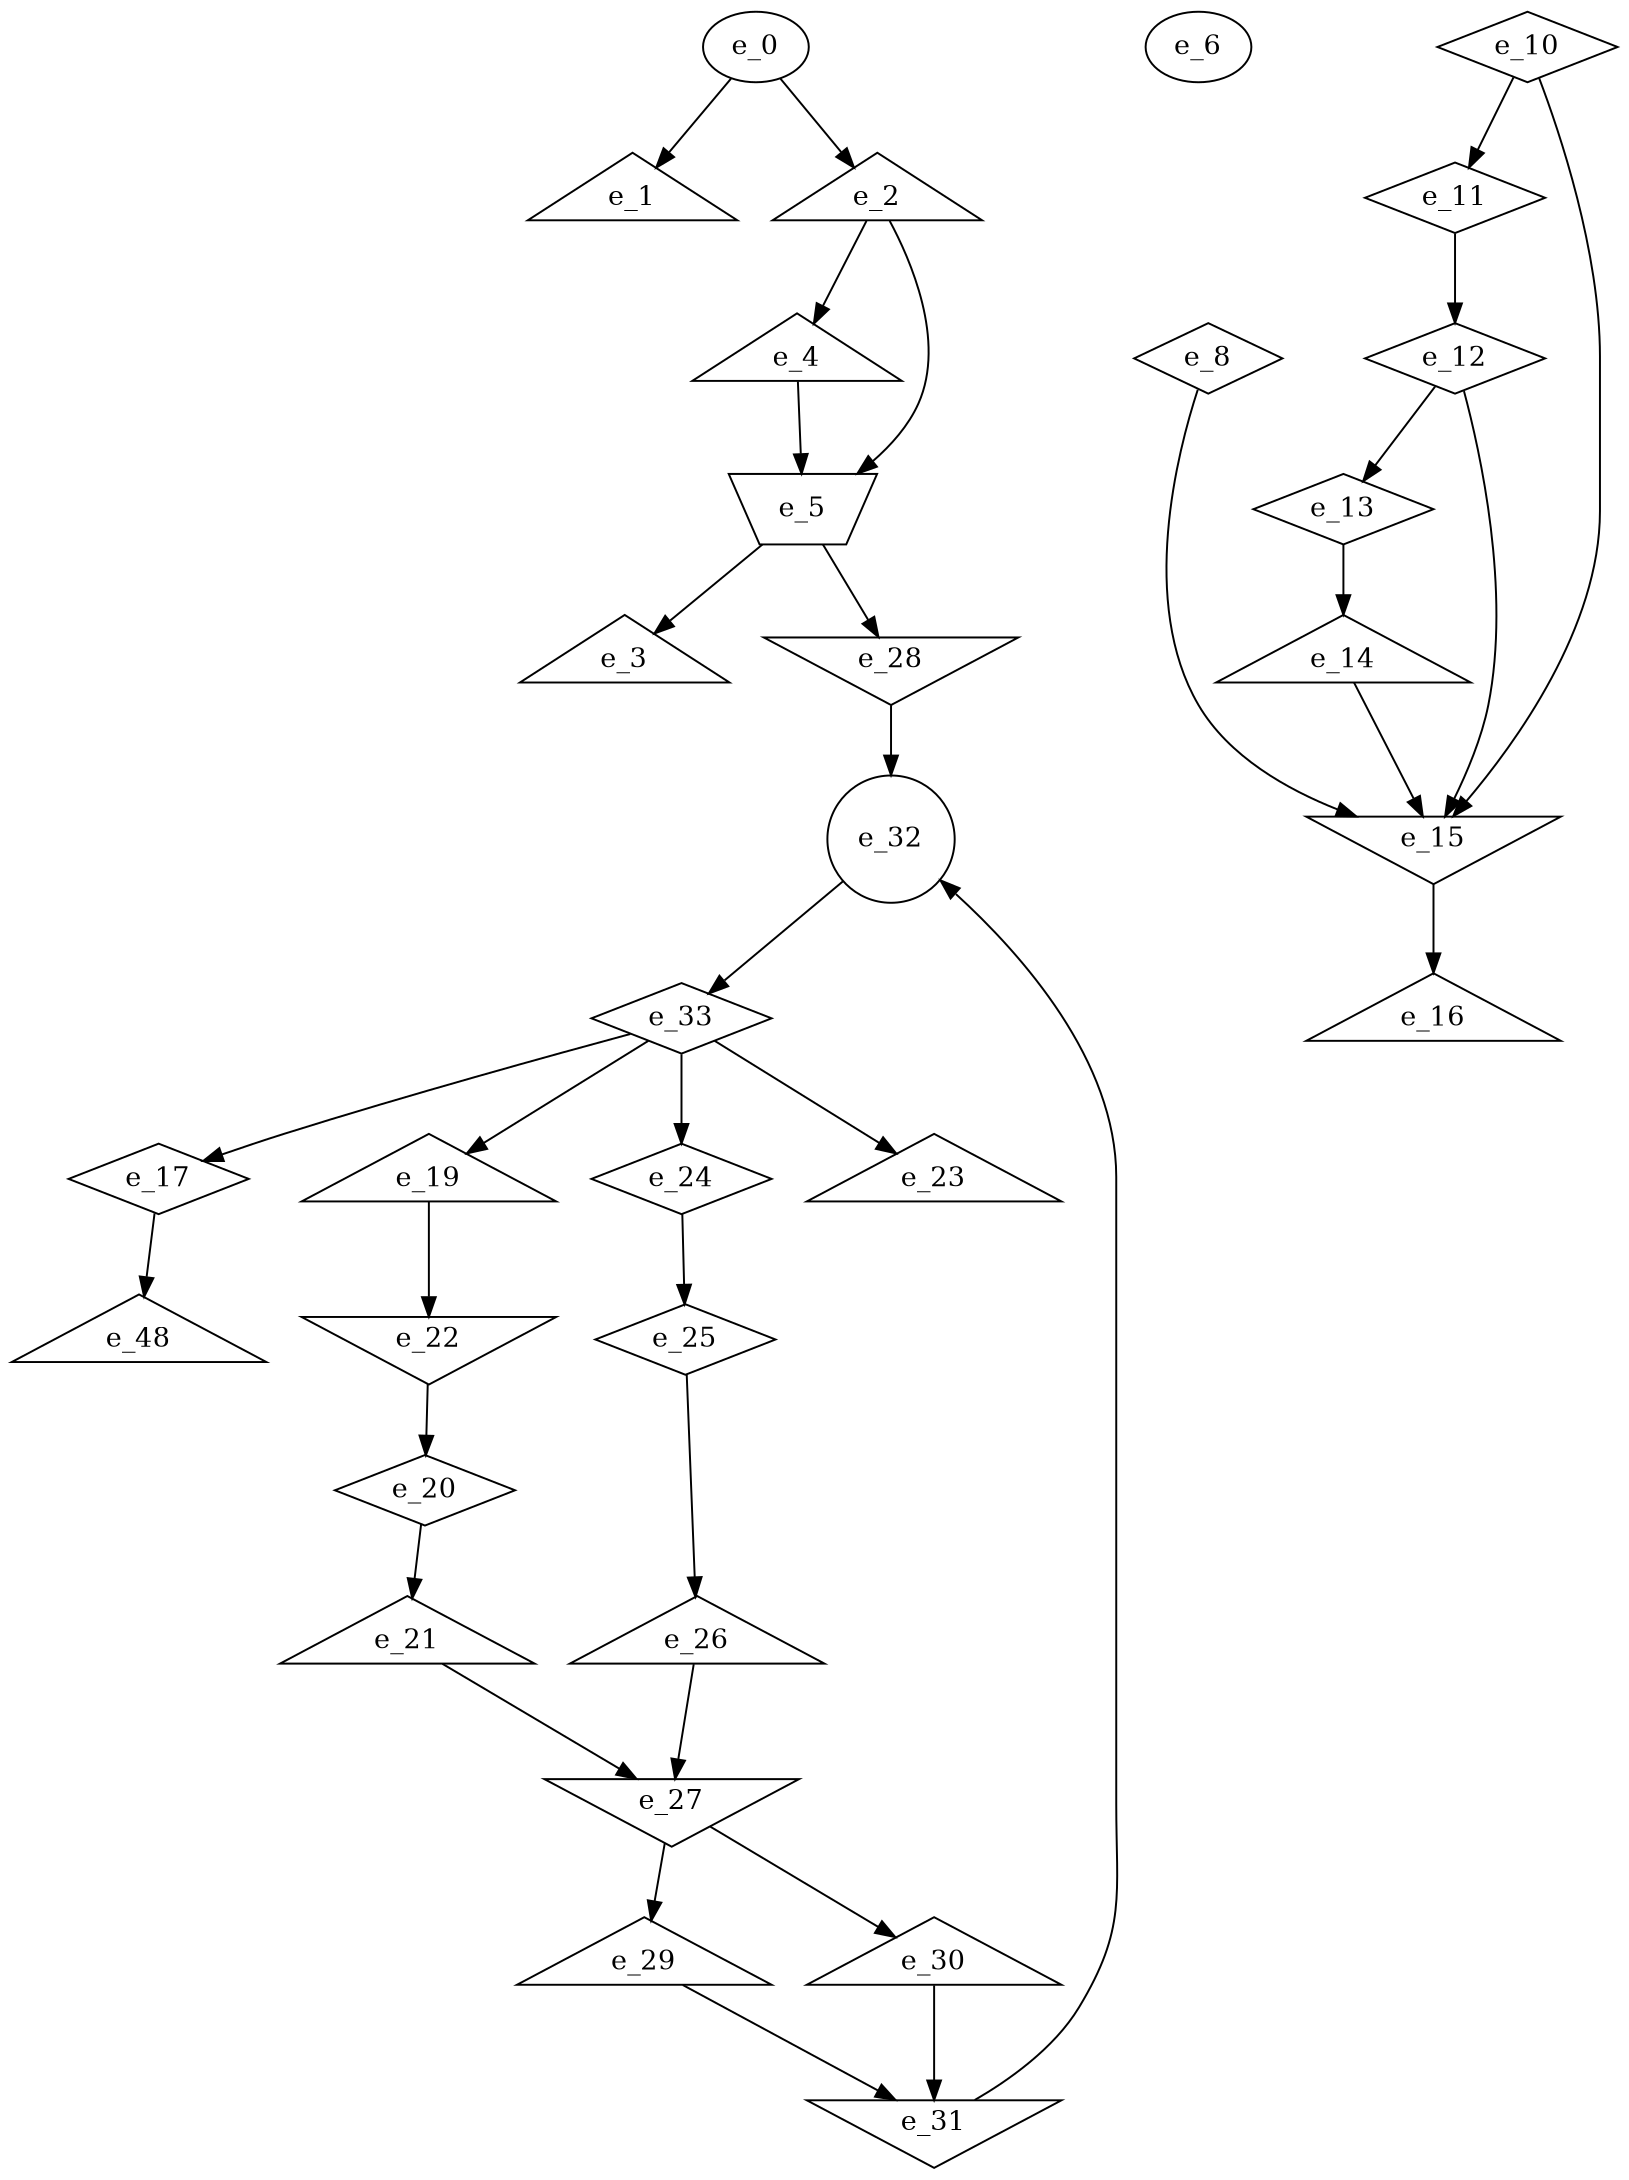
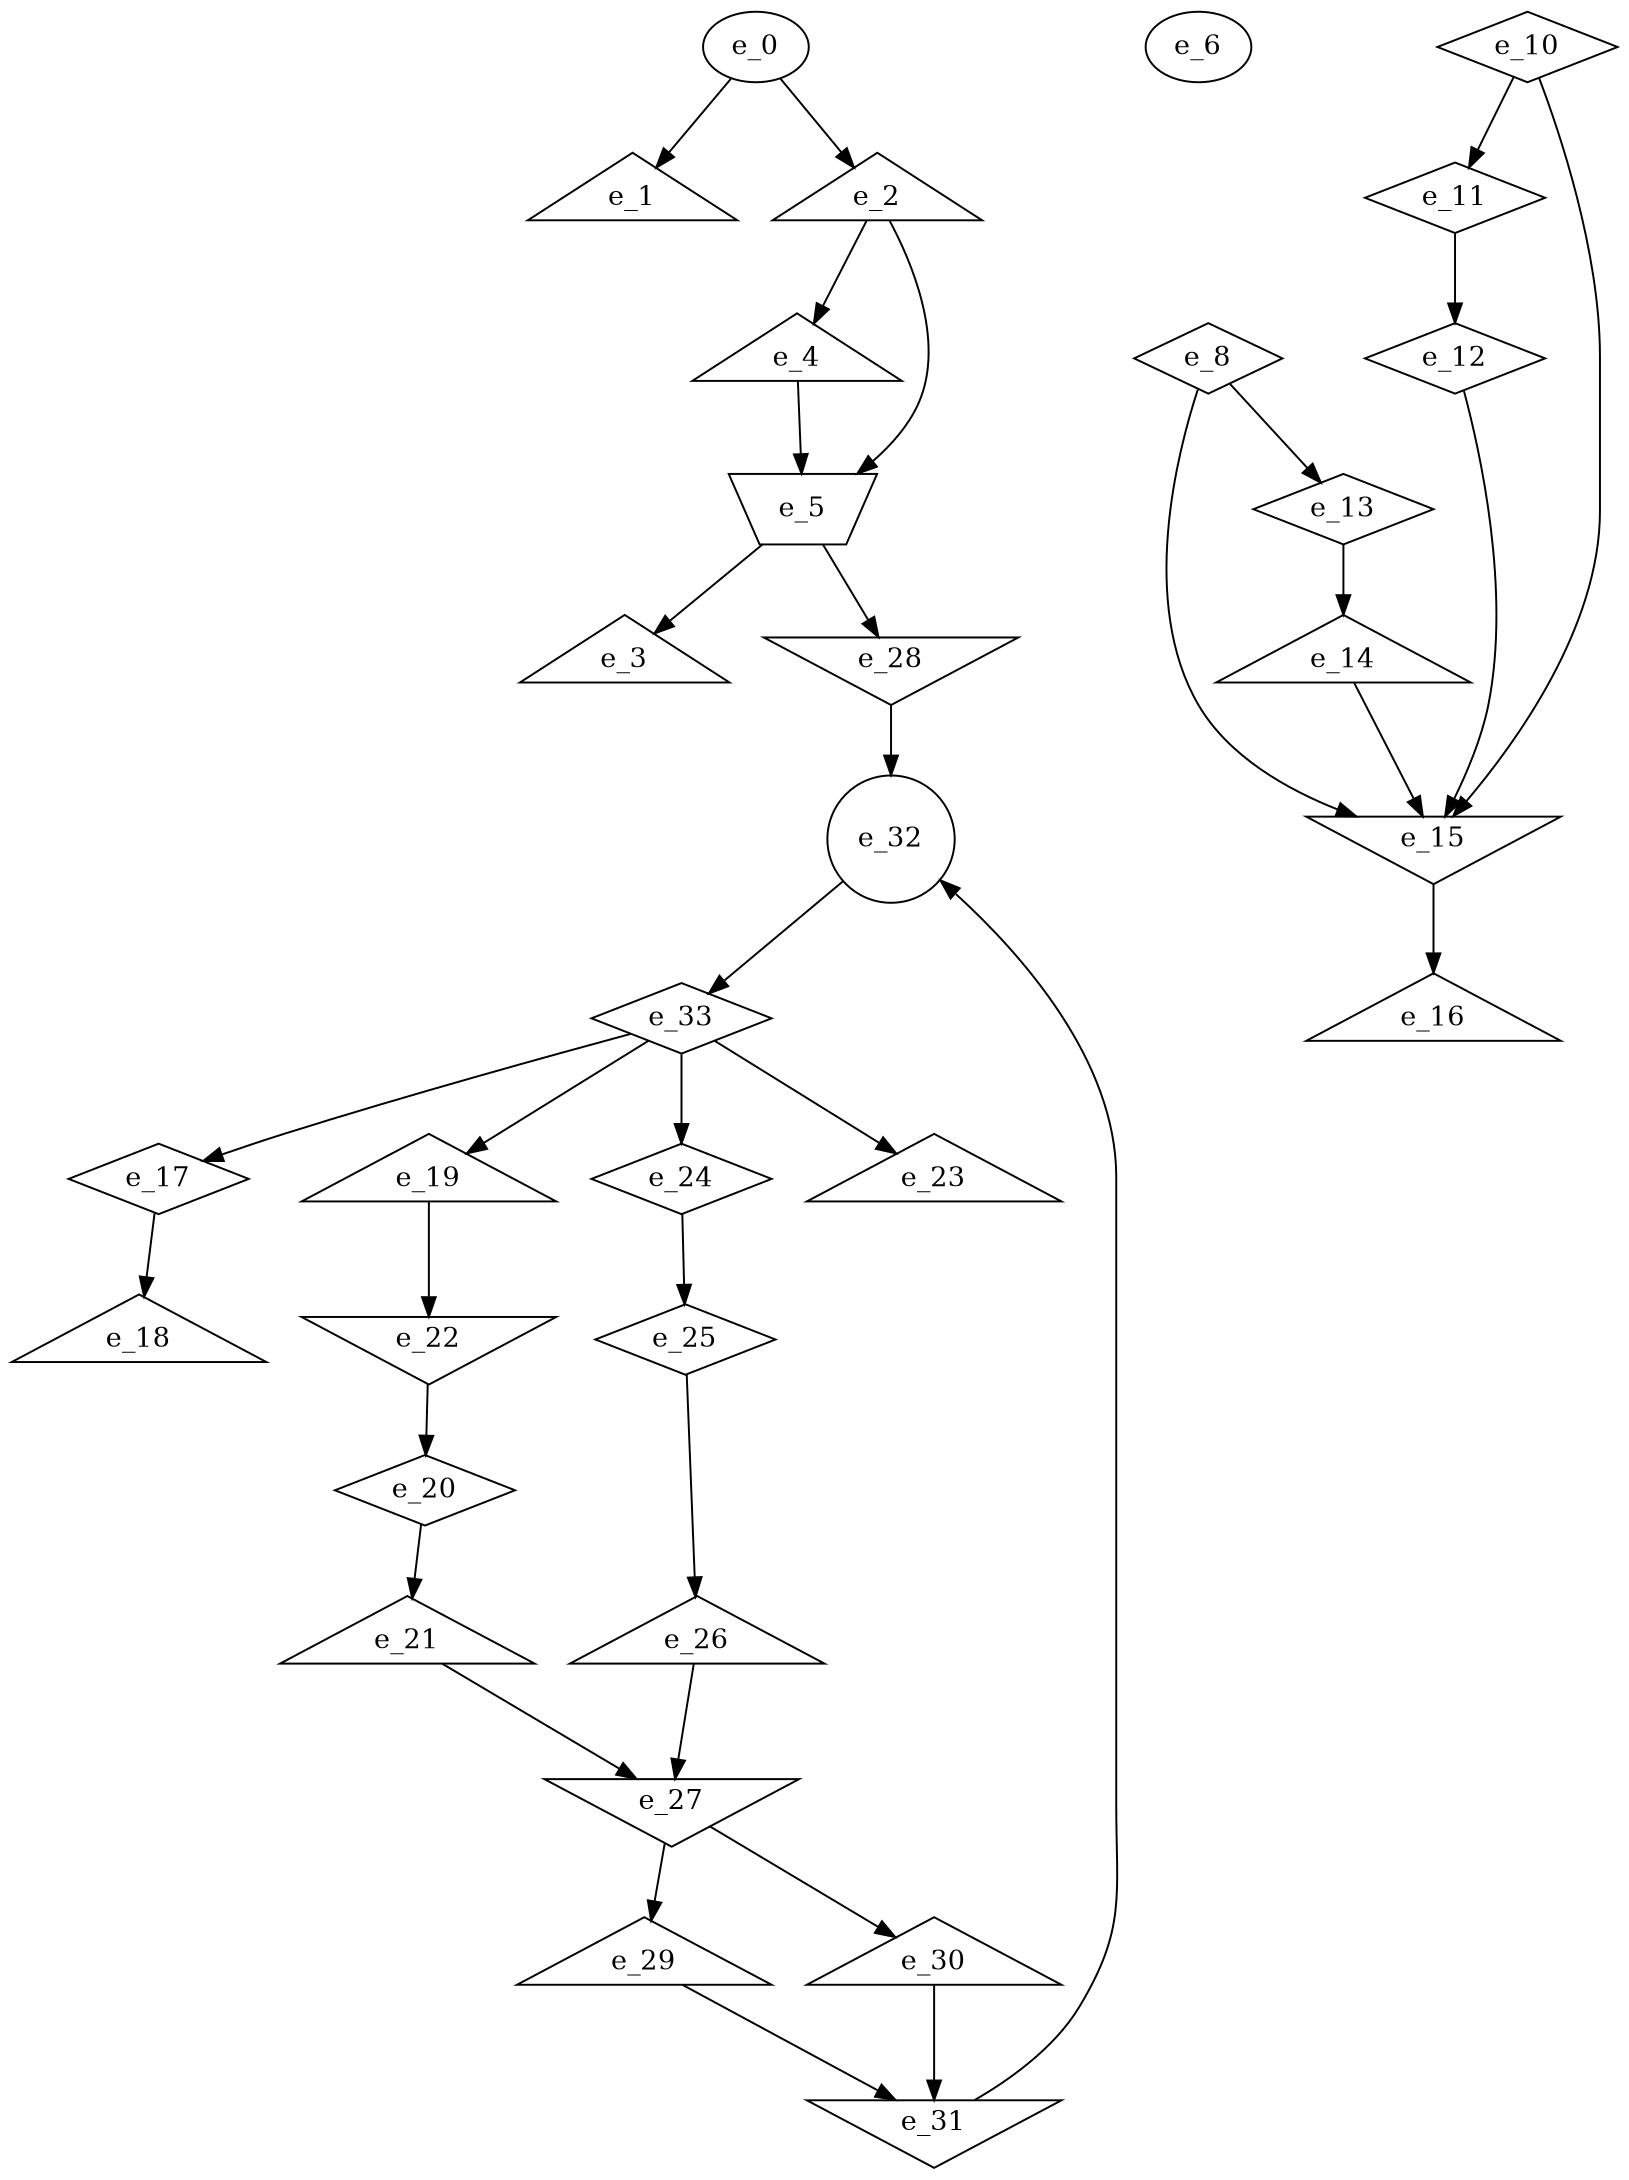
(1405, 426) -> (1269, 426)
(139, 1340) -> (139, 1340)
